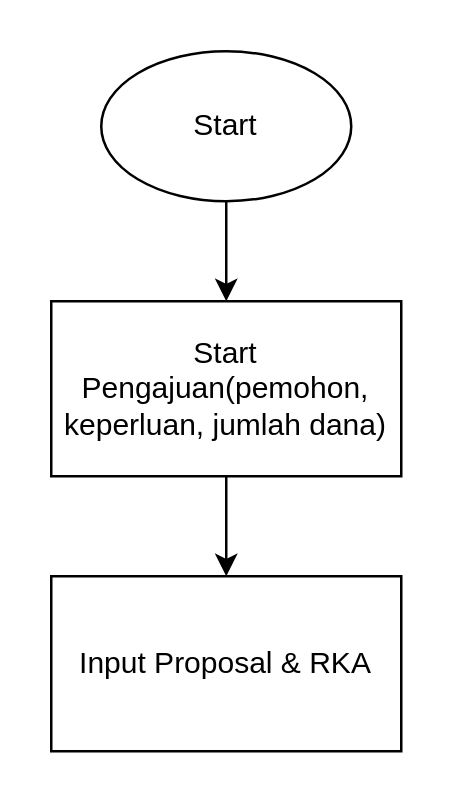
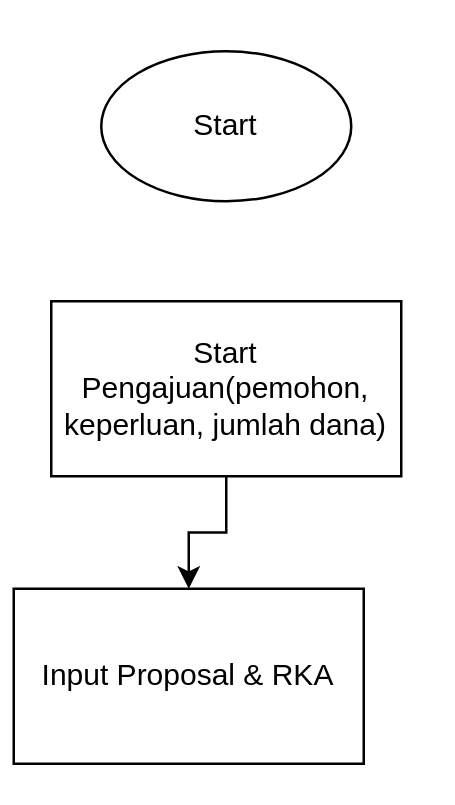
(226, 243) -> none
(226, 664) -> (189, 676)
